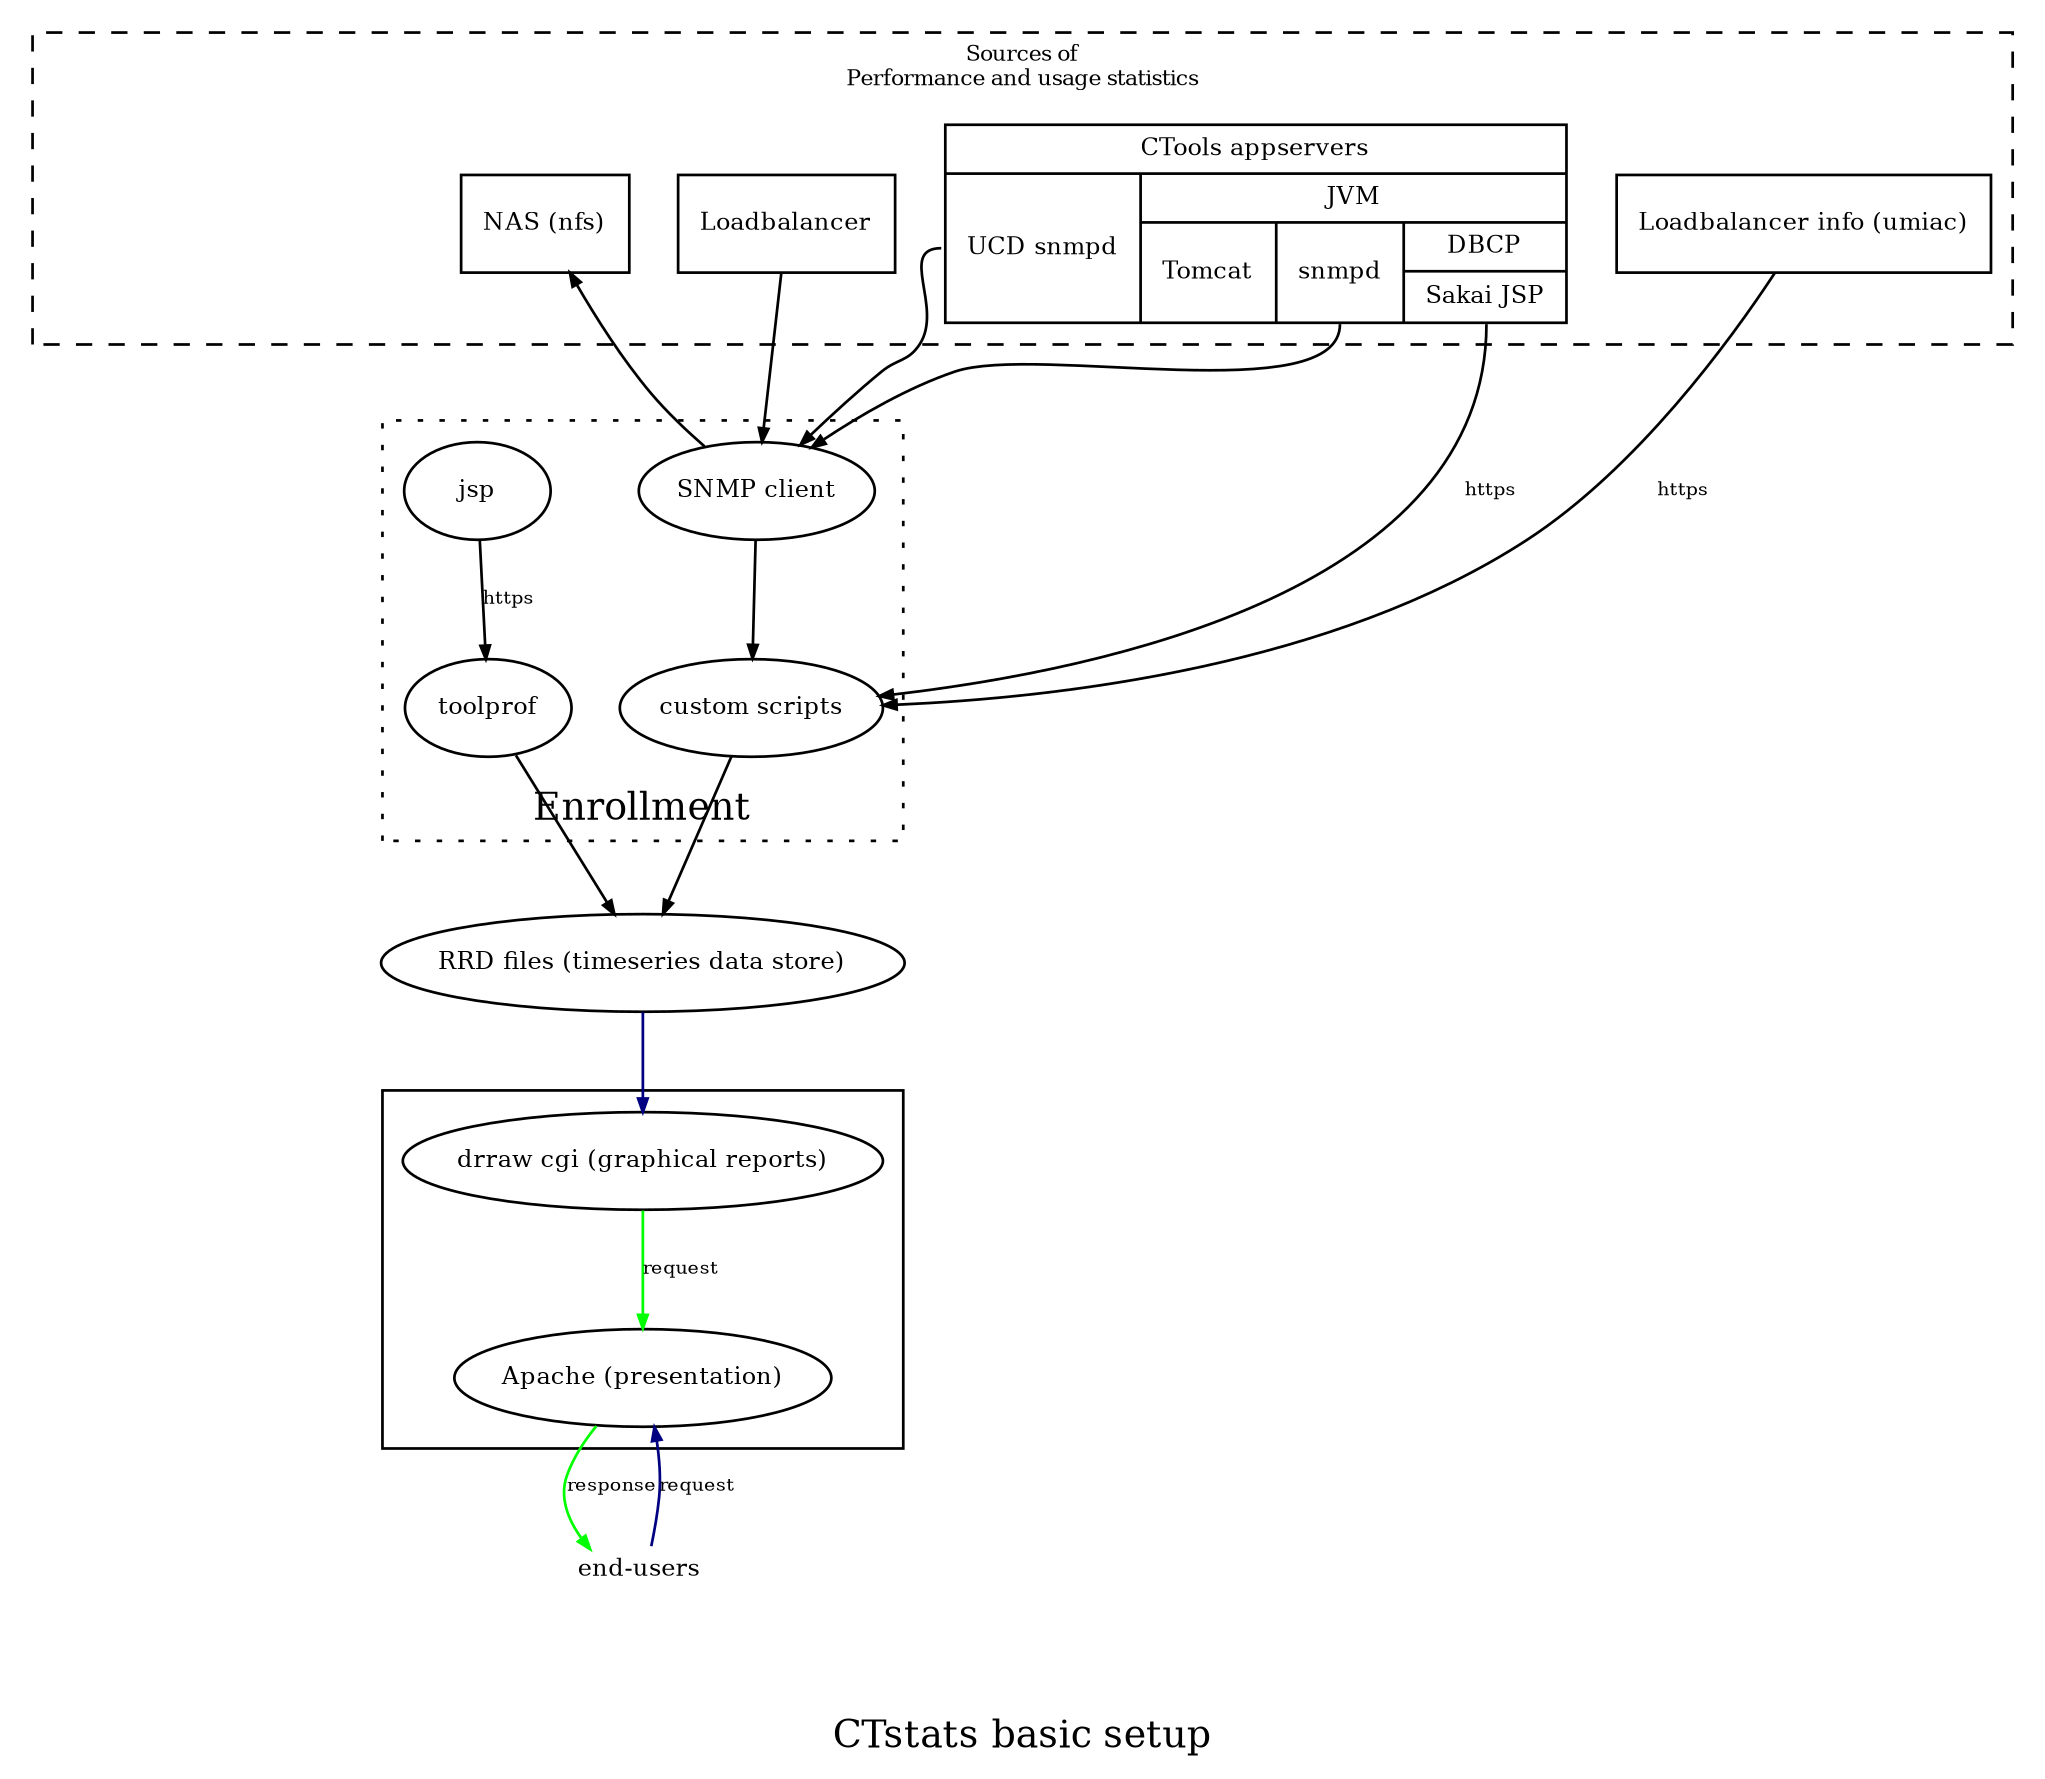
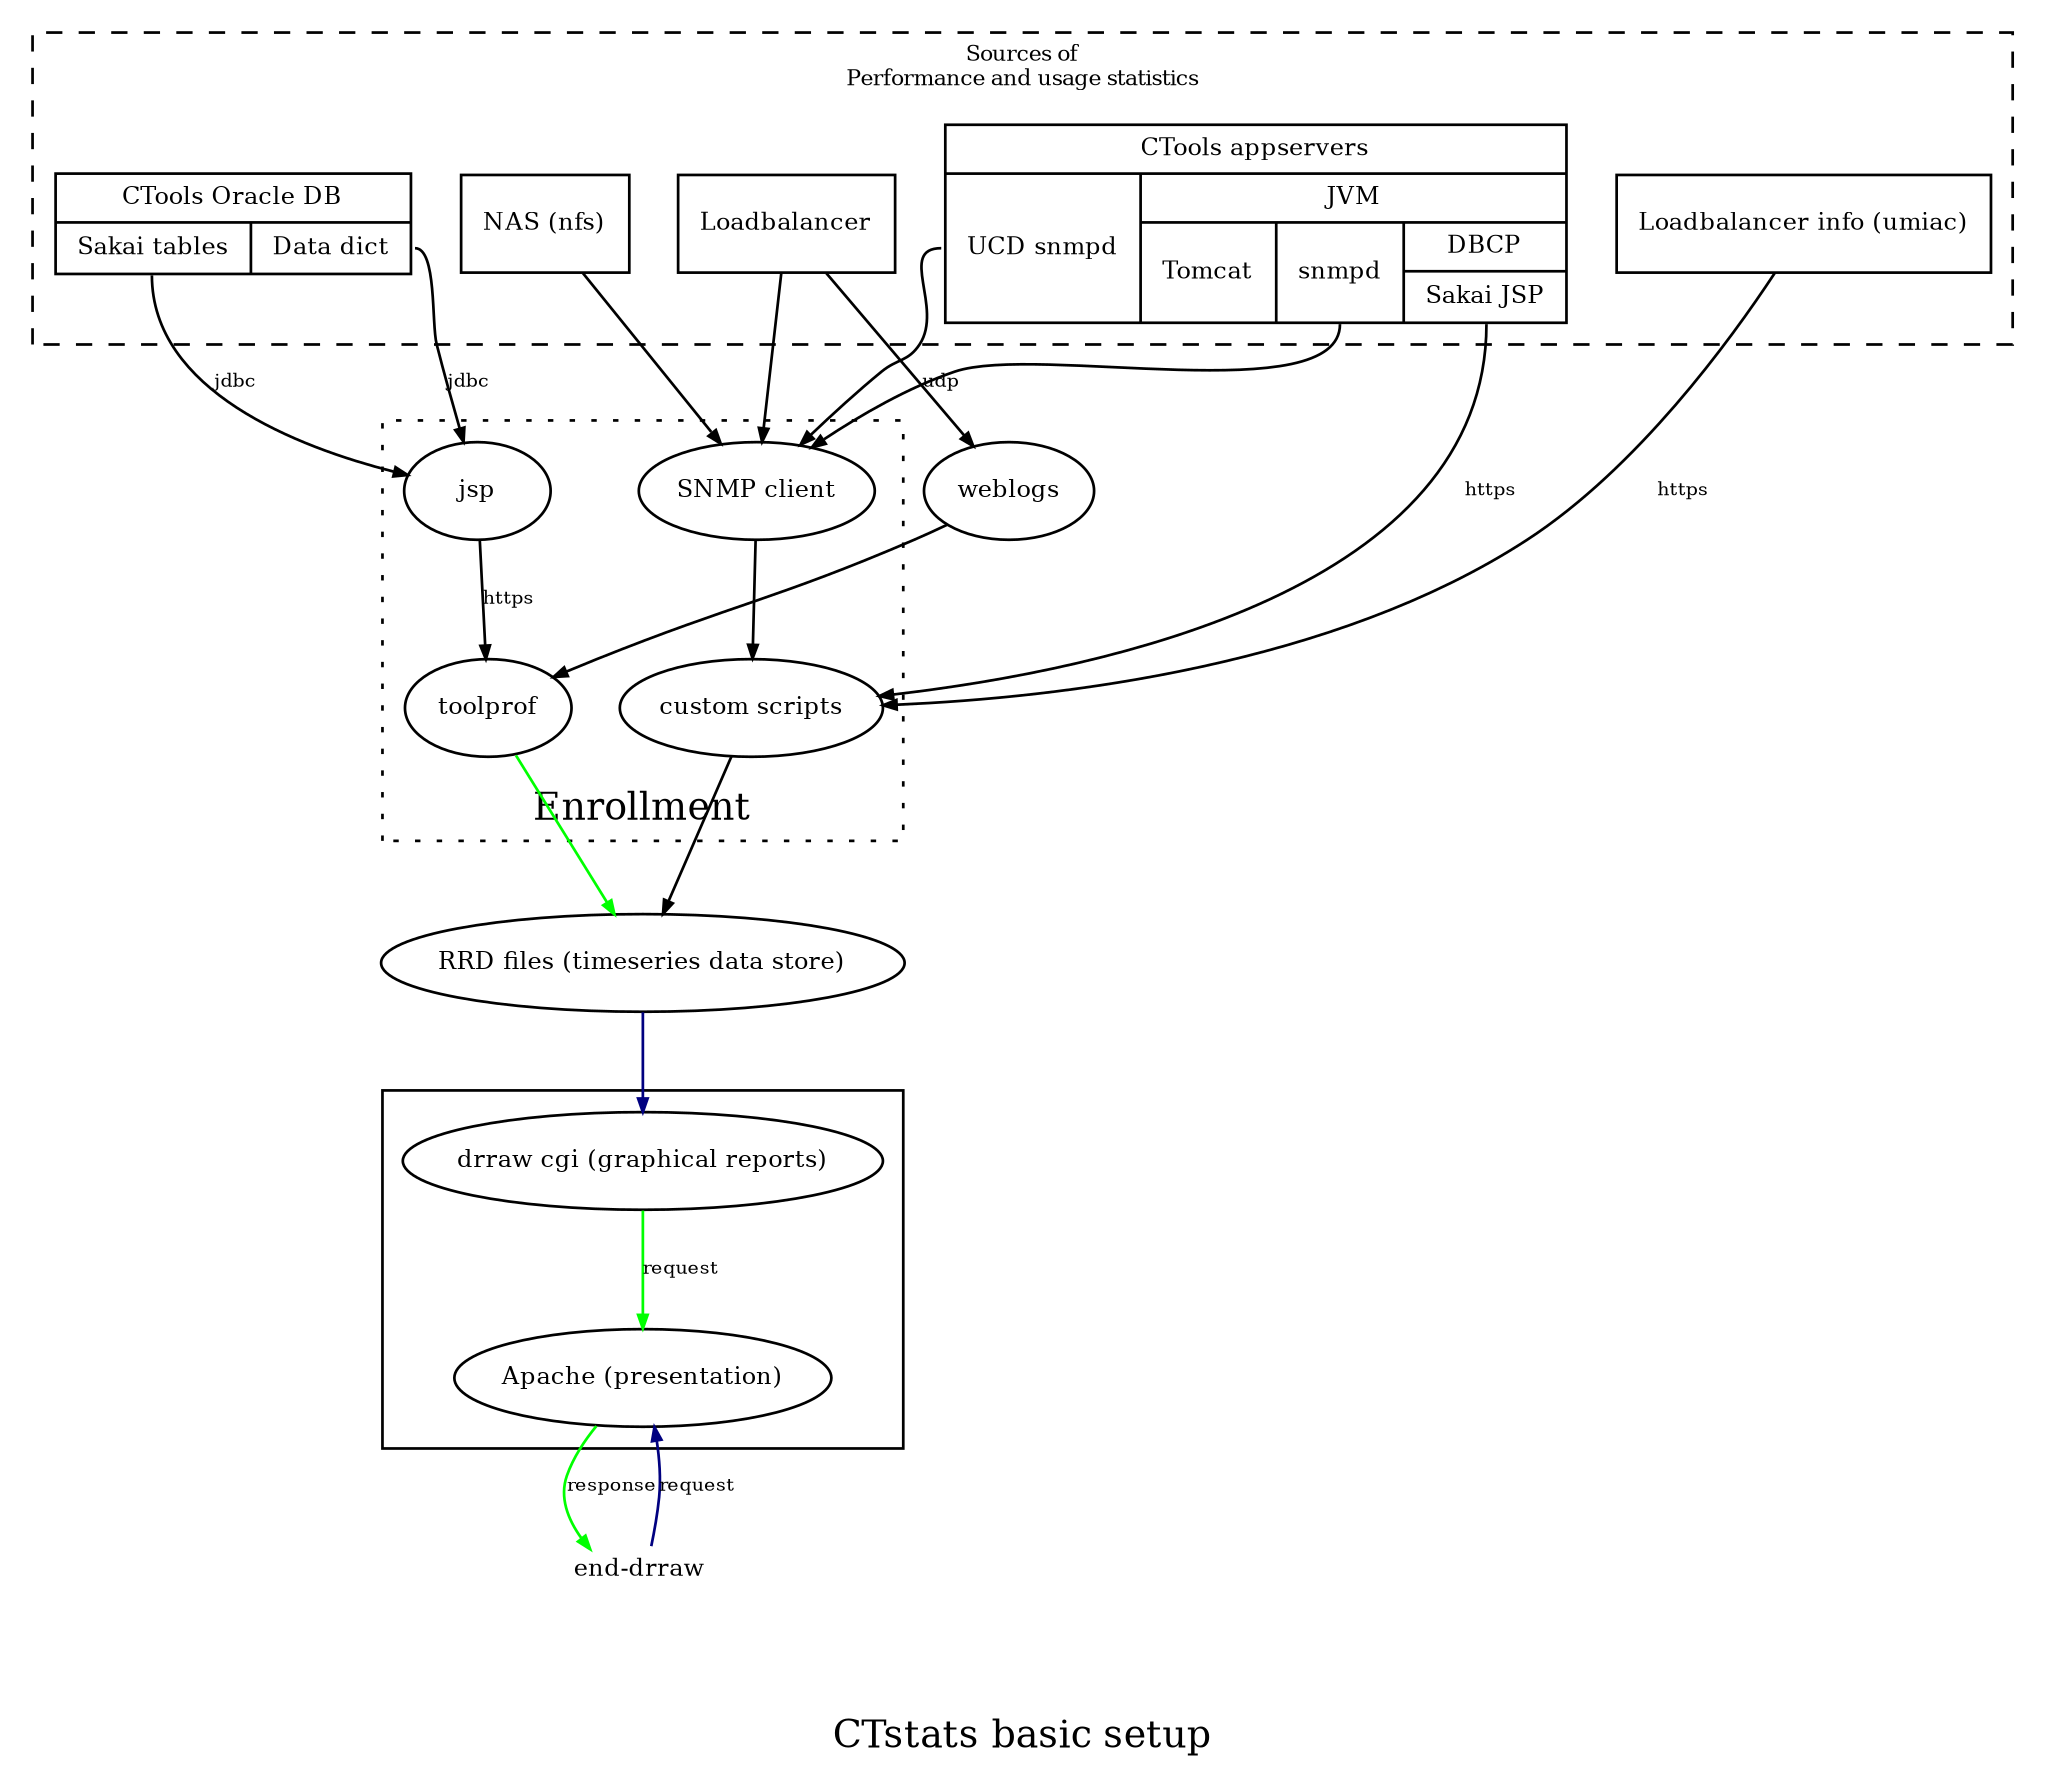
none -> (233, 224)
(634, 371) -> (657, 365)
none -> (1009, 491)
(557, 821) -> (557, 821)
(640, 1595) -> (640, 1595)
